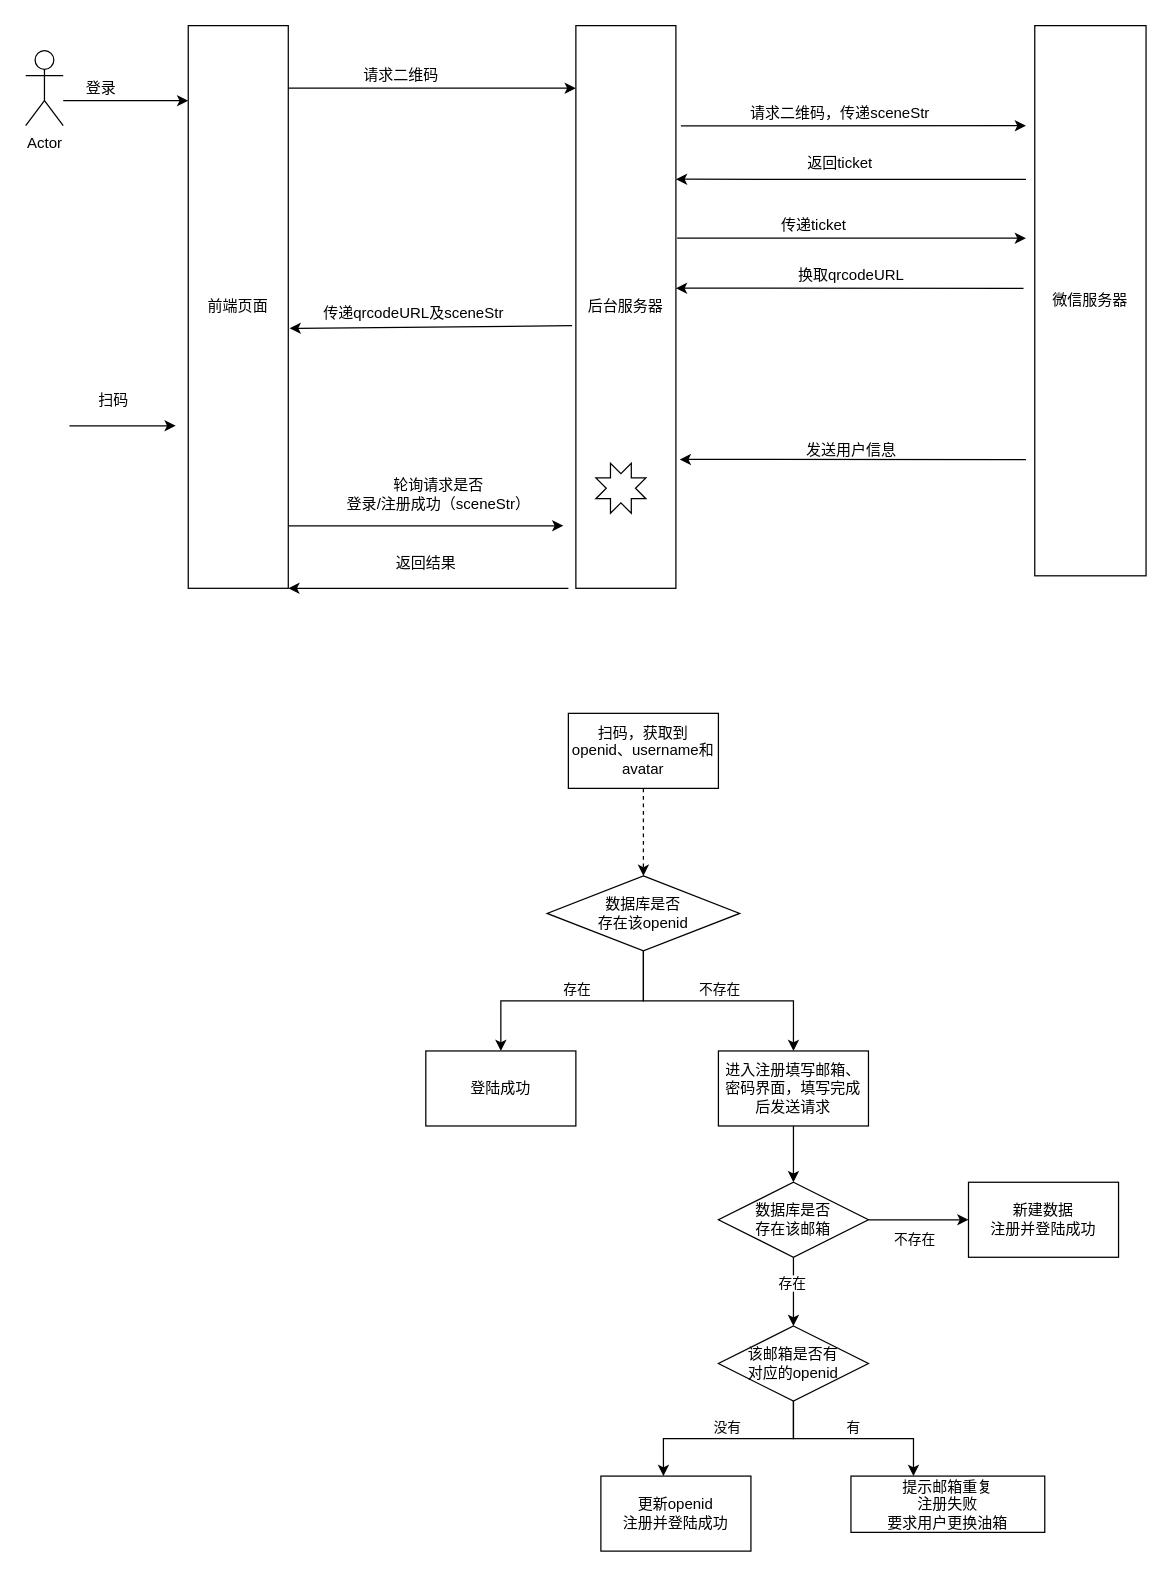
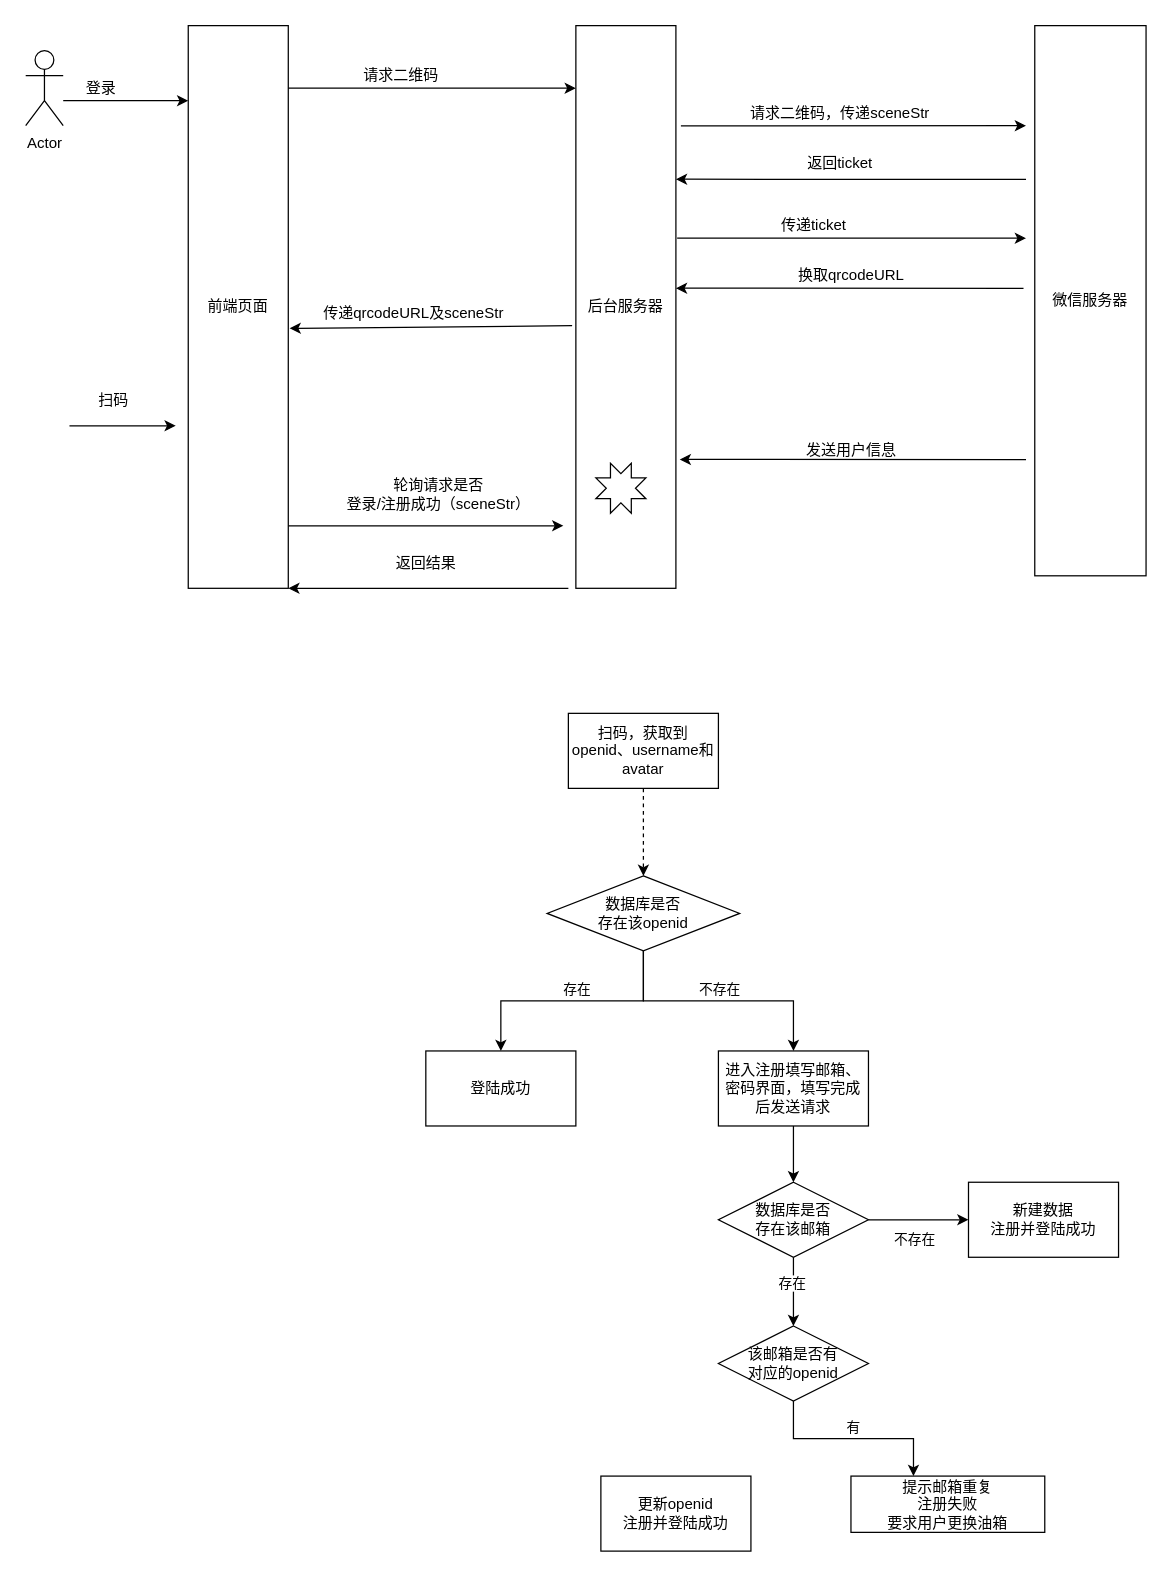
(713, 1438) -> none
